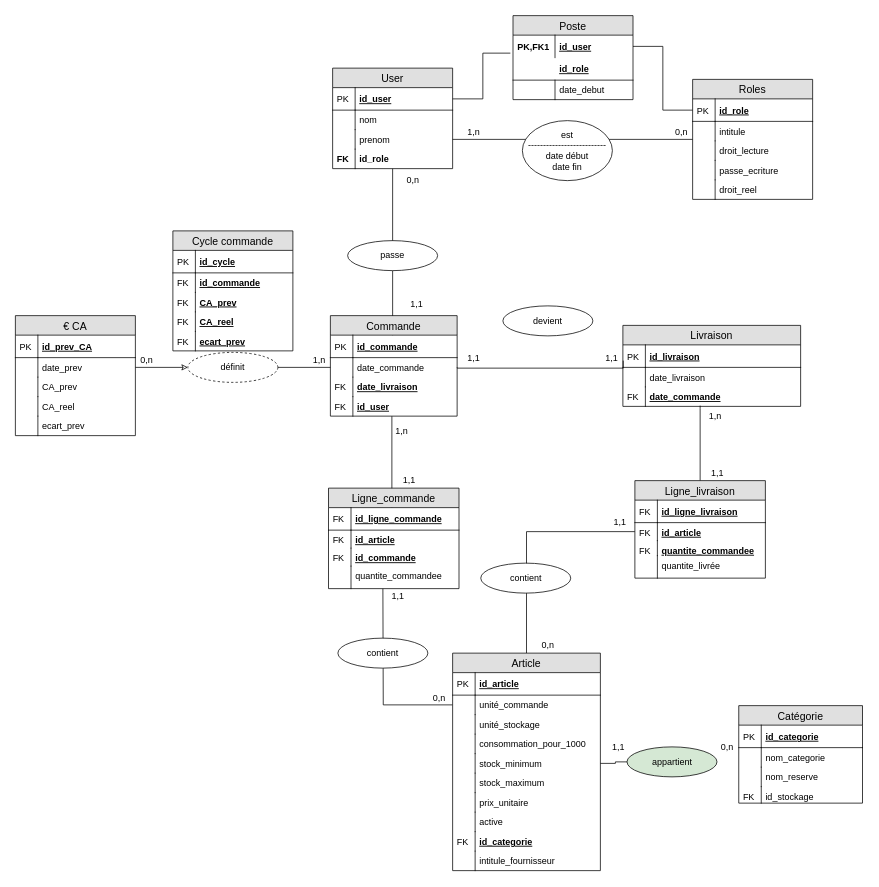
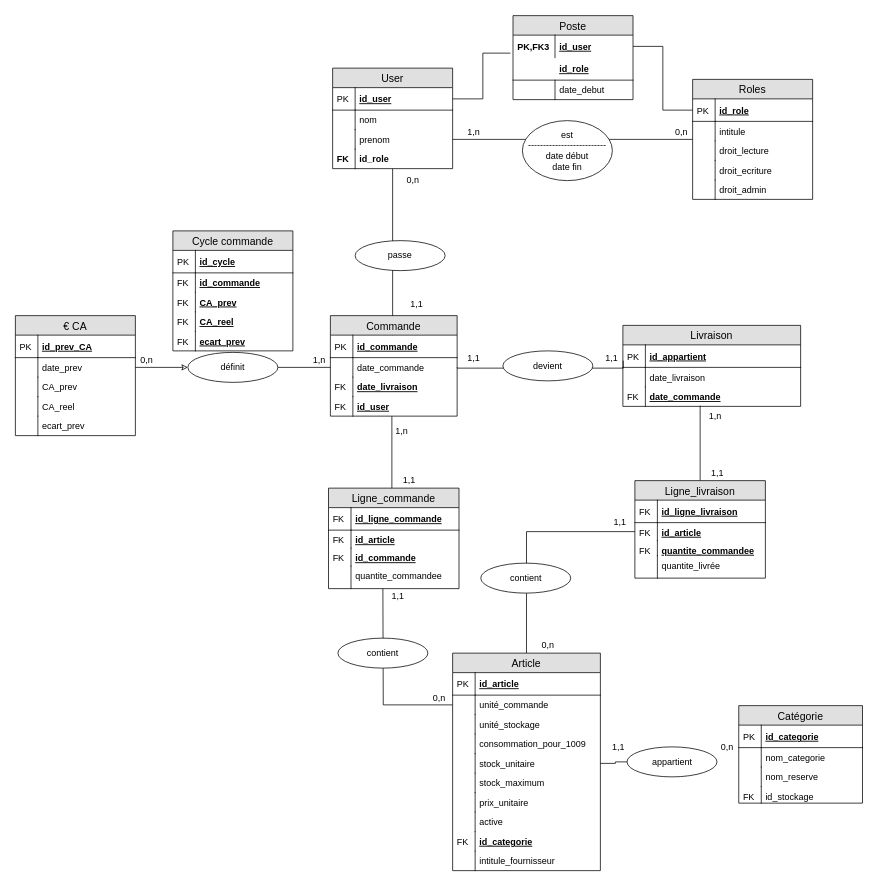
(531, 47) -> (531, 47)
(753, 170) -> (752, 170)
(742, 190) -> (745, 190)
(393, 255) -> (400, 255)
(548, 321) -> (548, 366)
(675, 356) -> (680, 356)
(233, 367) -> (233, 367)
(534, 744) -> (534, 744)
(672, 762) -> (672, 762)
(510, 764) -> (512, 764)
